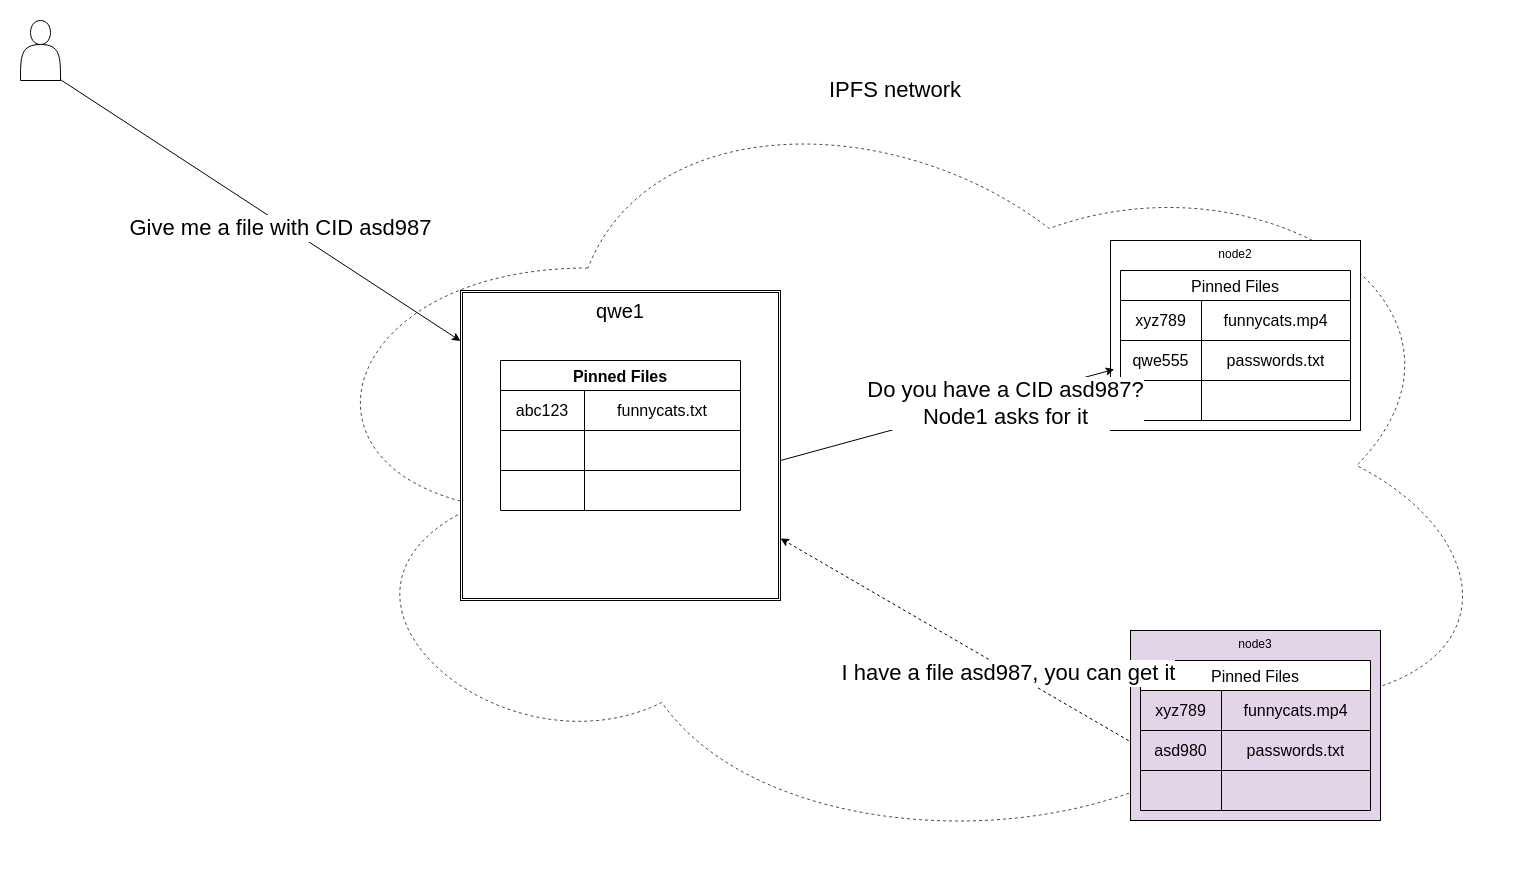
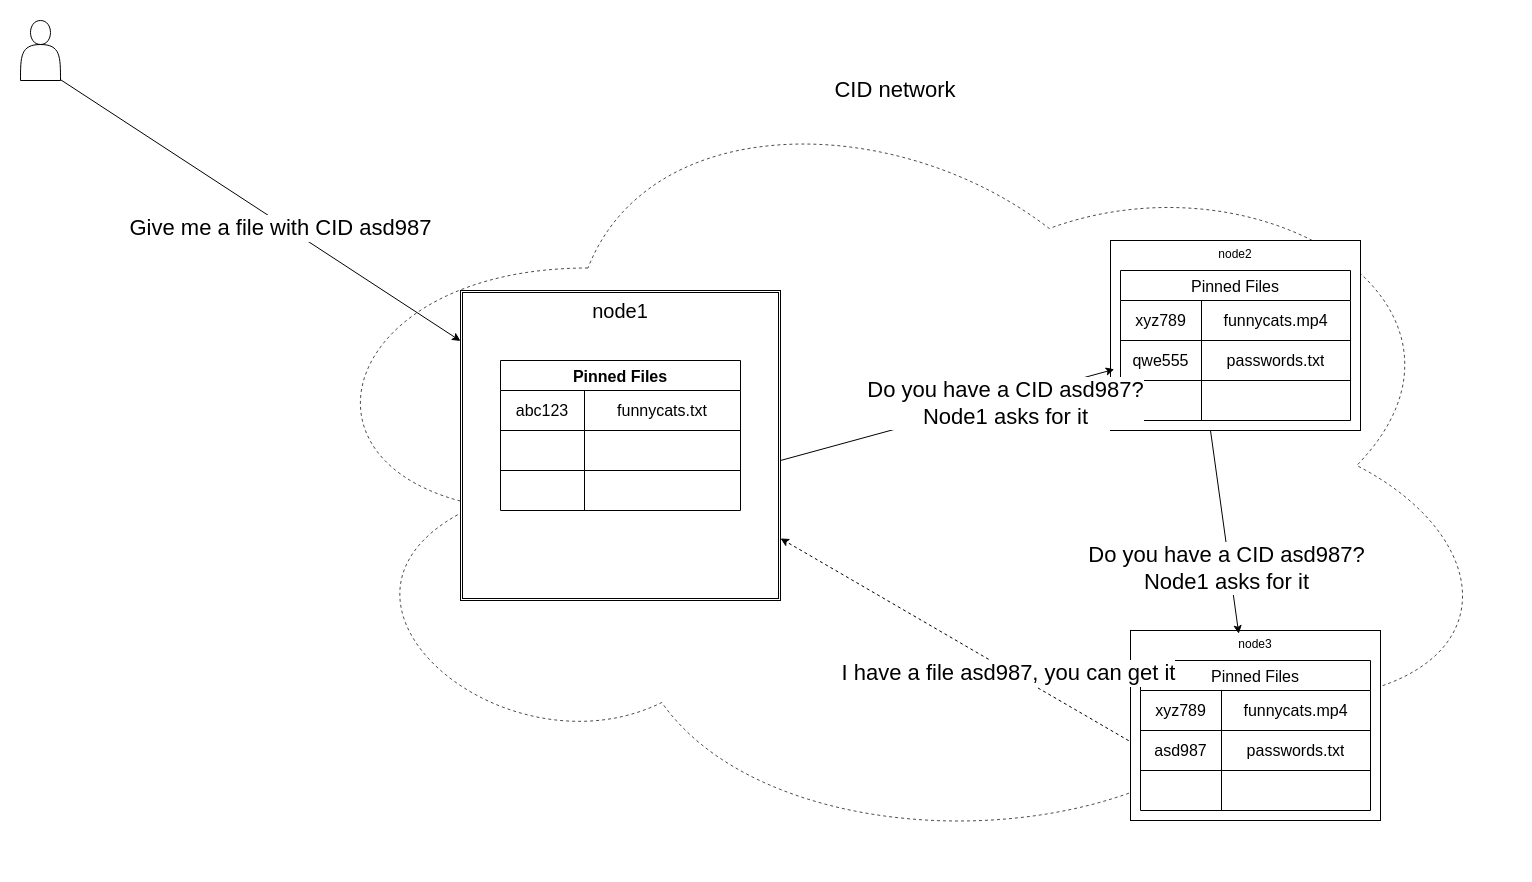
(896, 91) -> (896, 91)
(621, 312) -> (621, 312)
none -> (1220, 496)
(1256, 645) -> (1256, 645)
(1181, 751) -> (1181, 751)
